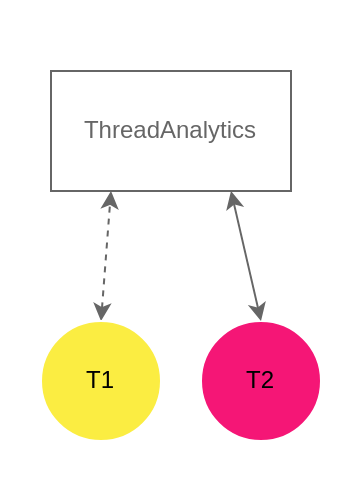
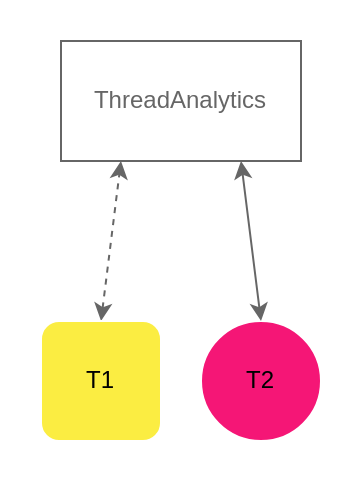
(171, 131) -> (181, 101)
(101, 381) -> (101, 381)
